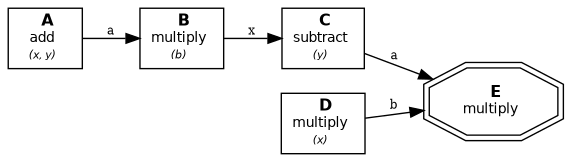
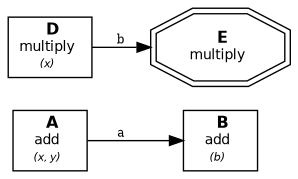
(179, 38) -> (218, 140)
(323, 38) -> none
